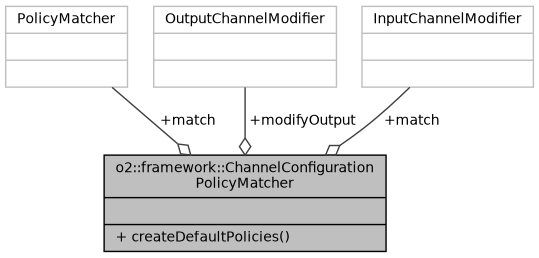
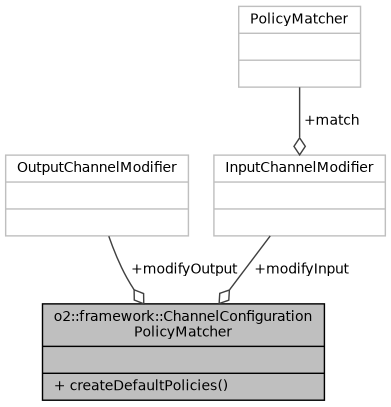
(145, 115) -> (300, 112)
(410, 121) -> (300, 270)
